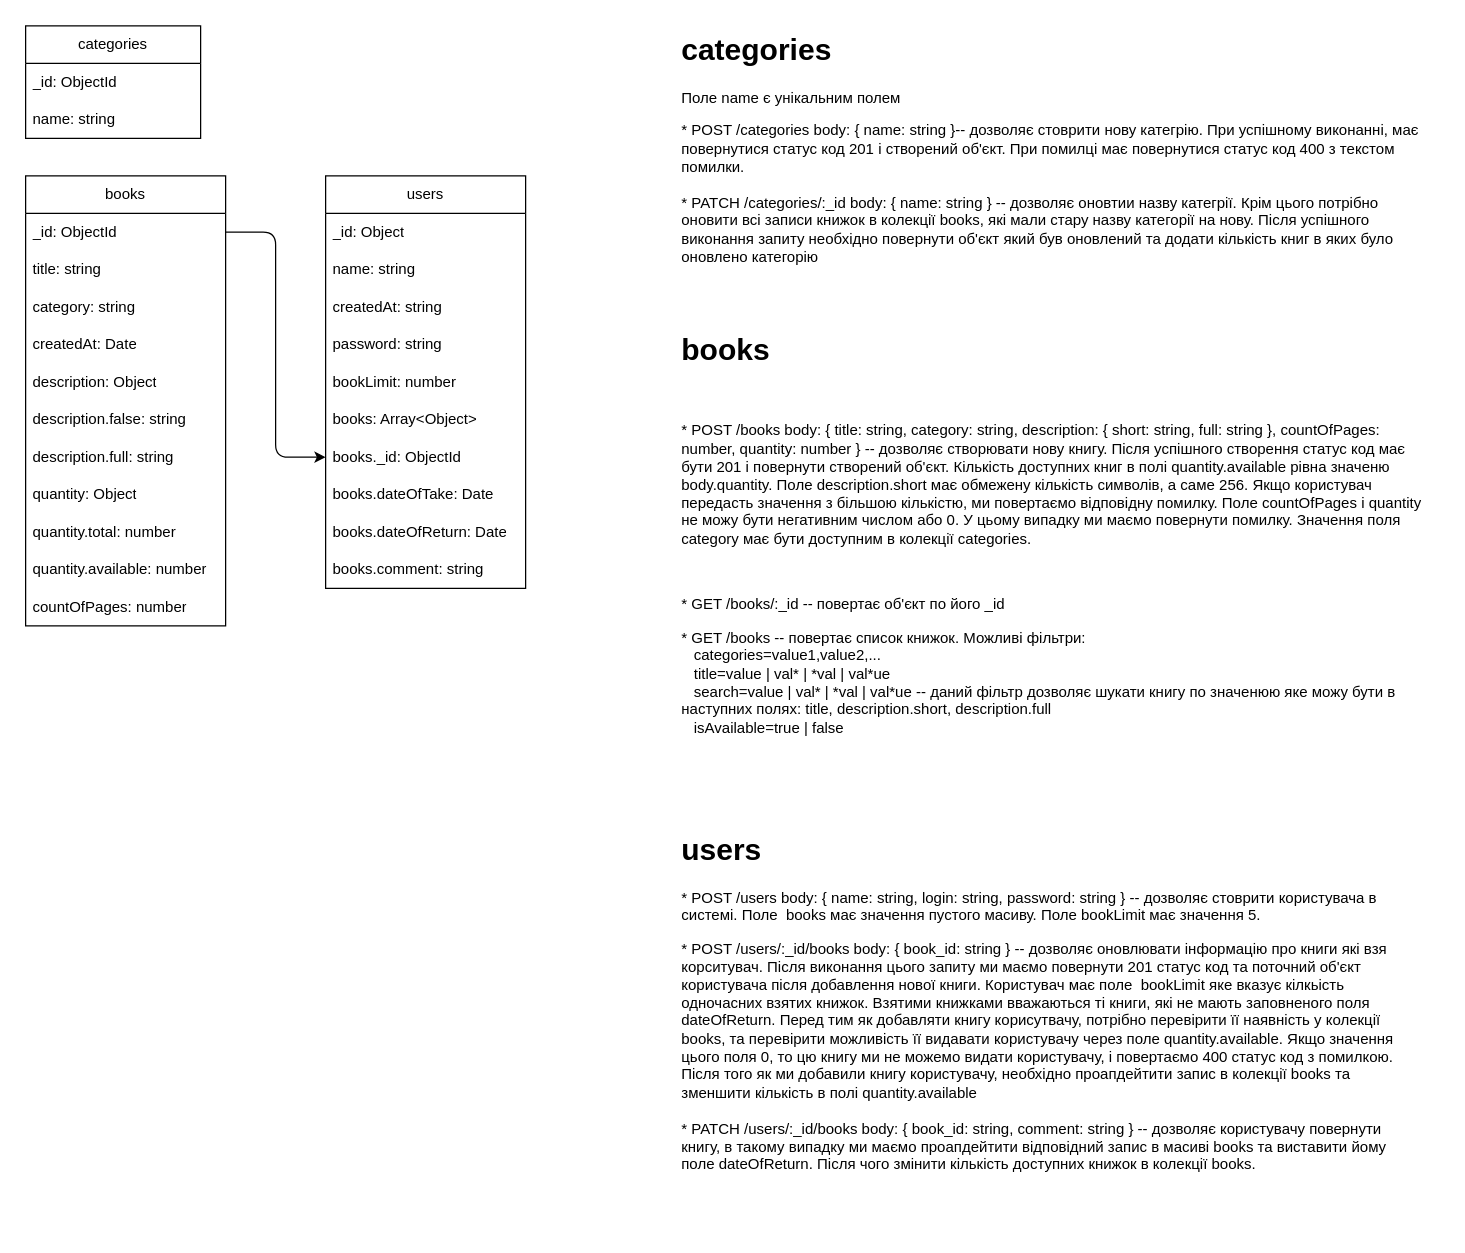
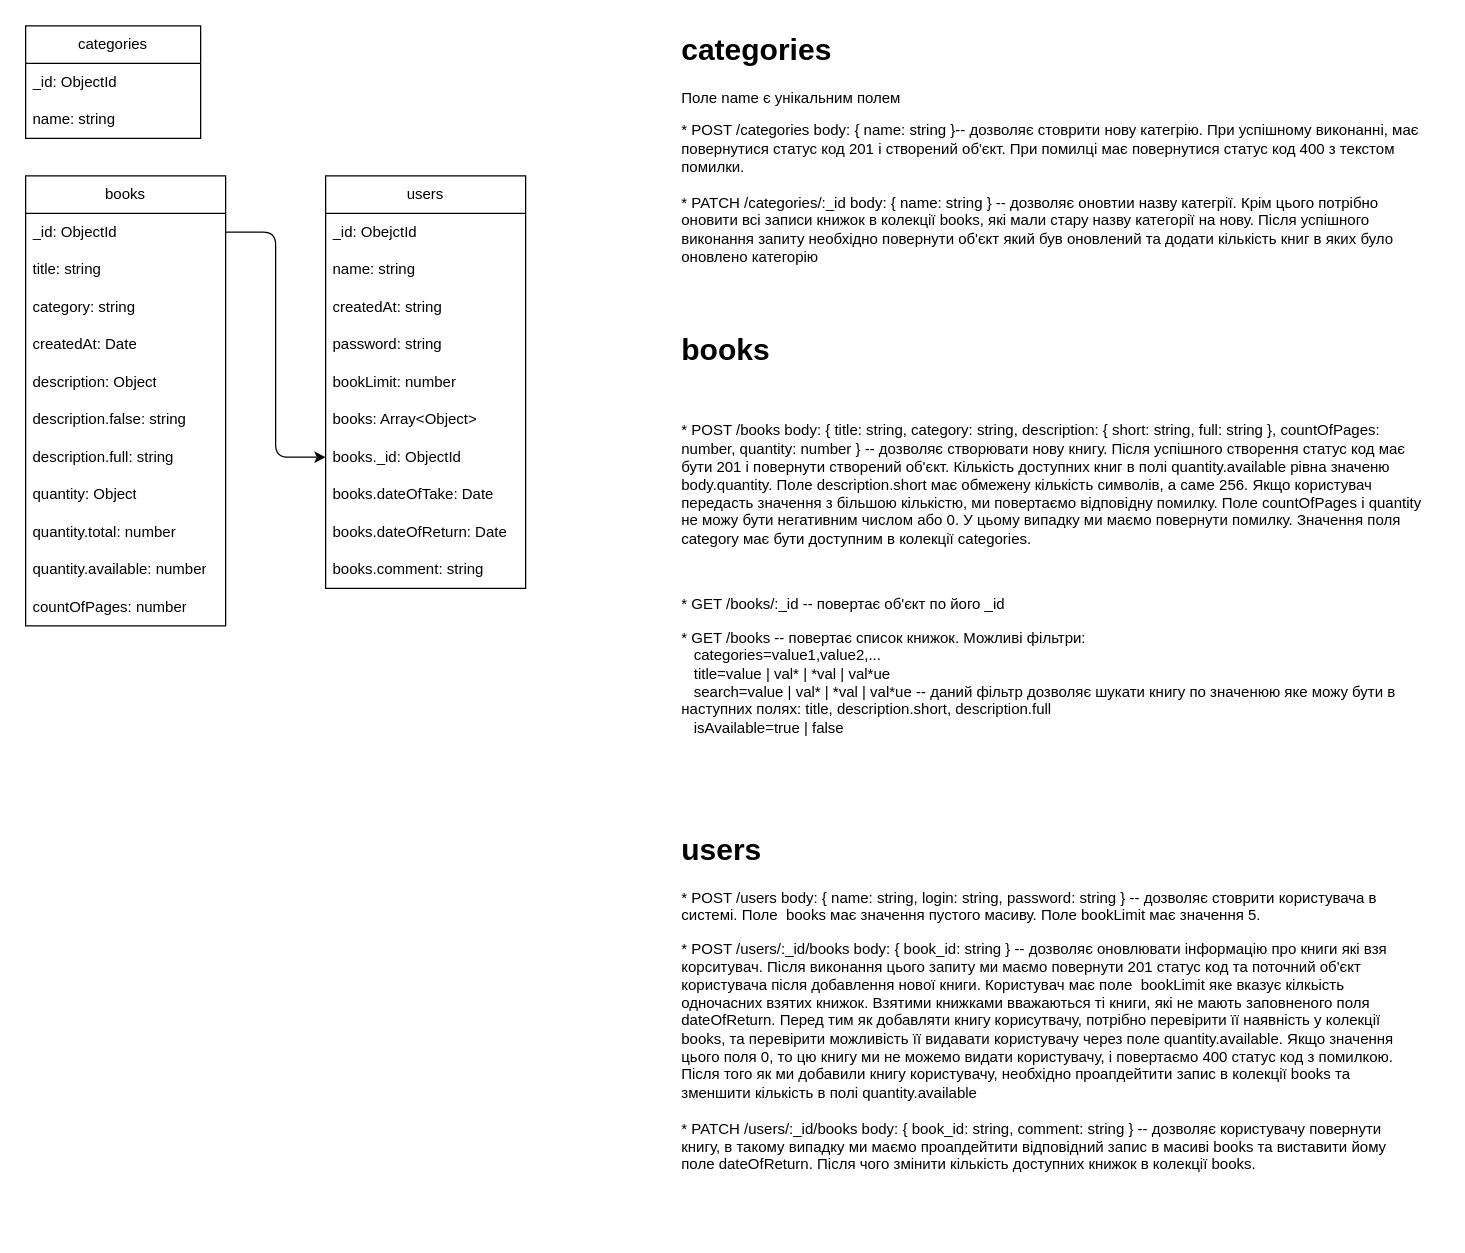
(373, 232) -> (382, 232)
